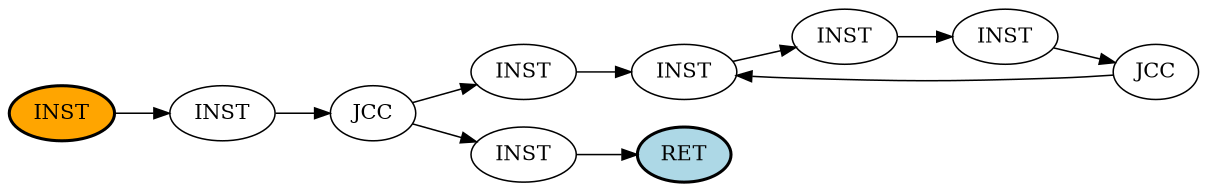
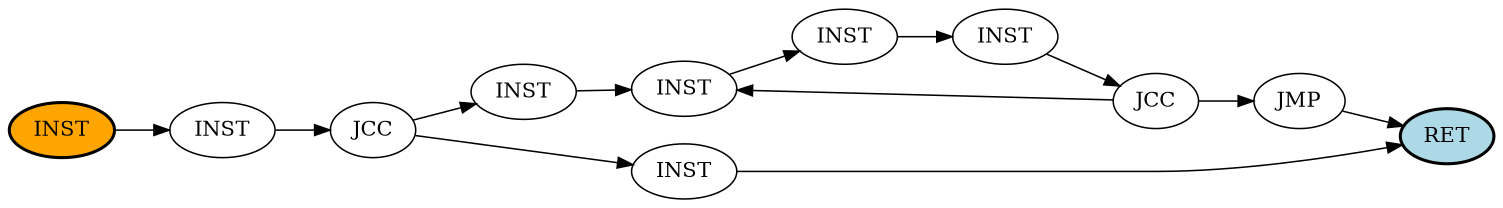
none -> (1300, 101)
